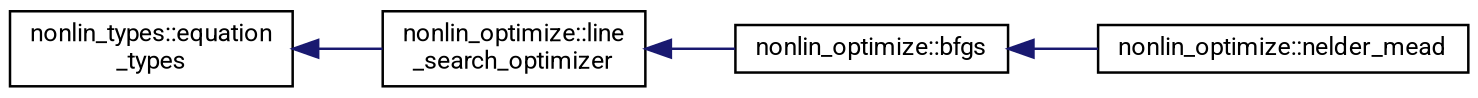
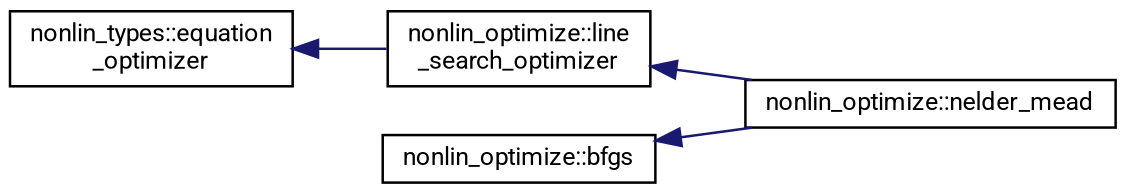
(151, 49) -> (151, 49)
(703, 49) -> (714, 75)
